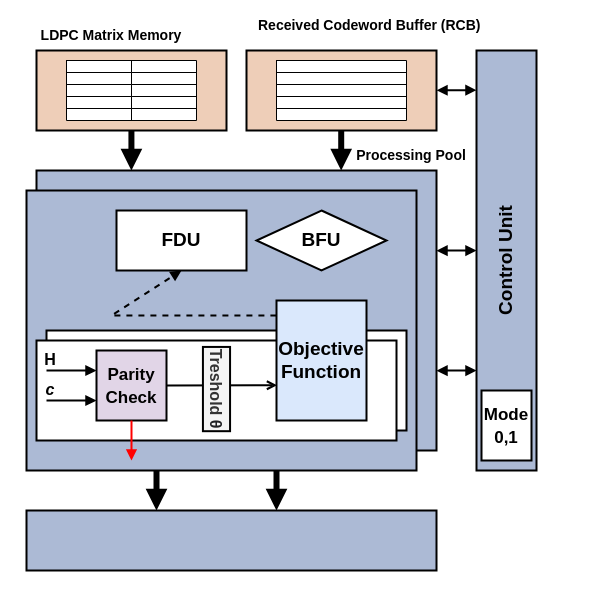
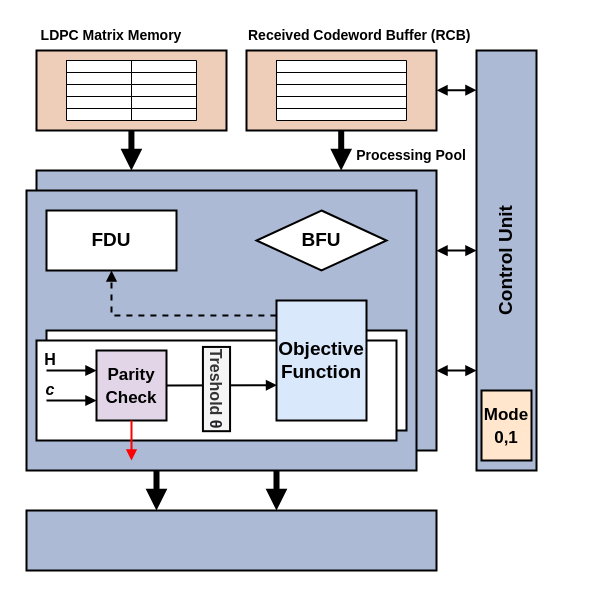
(377, 26) -> (367, 36)
(182, 241) -> (112, 241)
(267, 385) -> (265, 385)
(507, 426) -> (507, 426)
